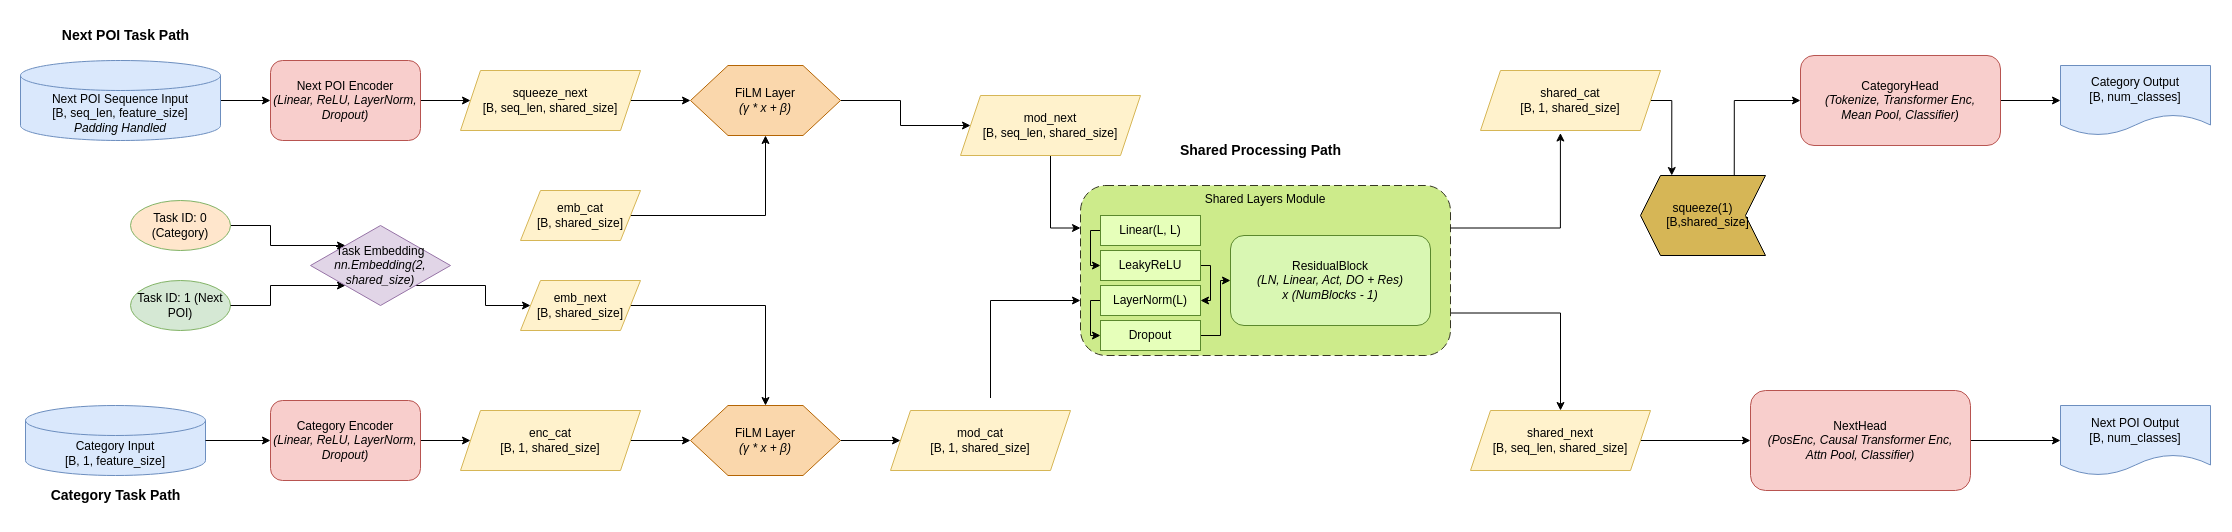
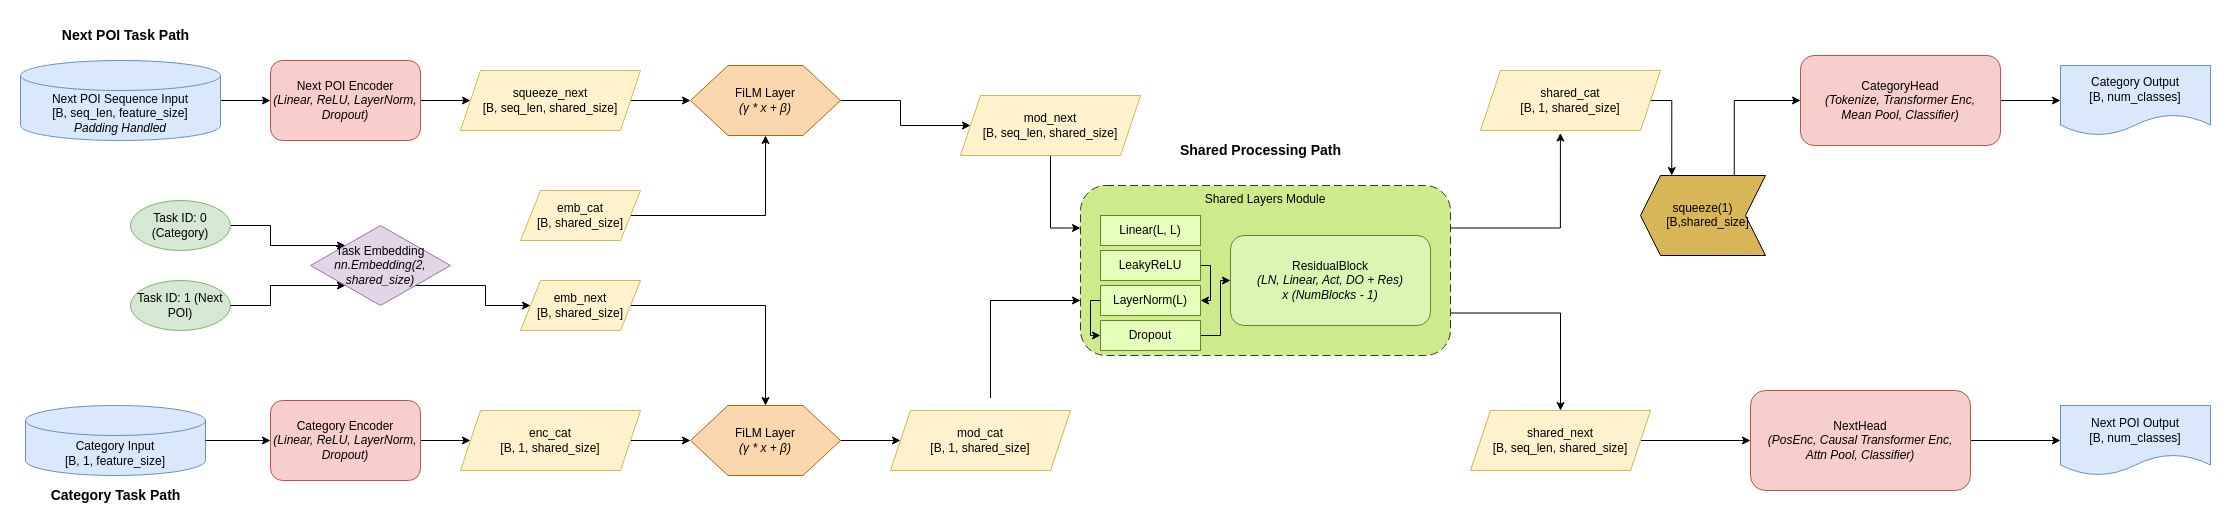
(181, 226) -> (181, 226)
(1091, 245) -> none
